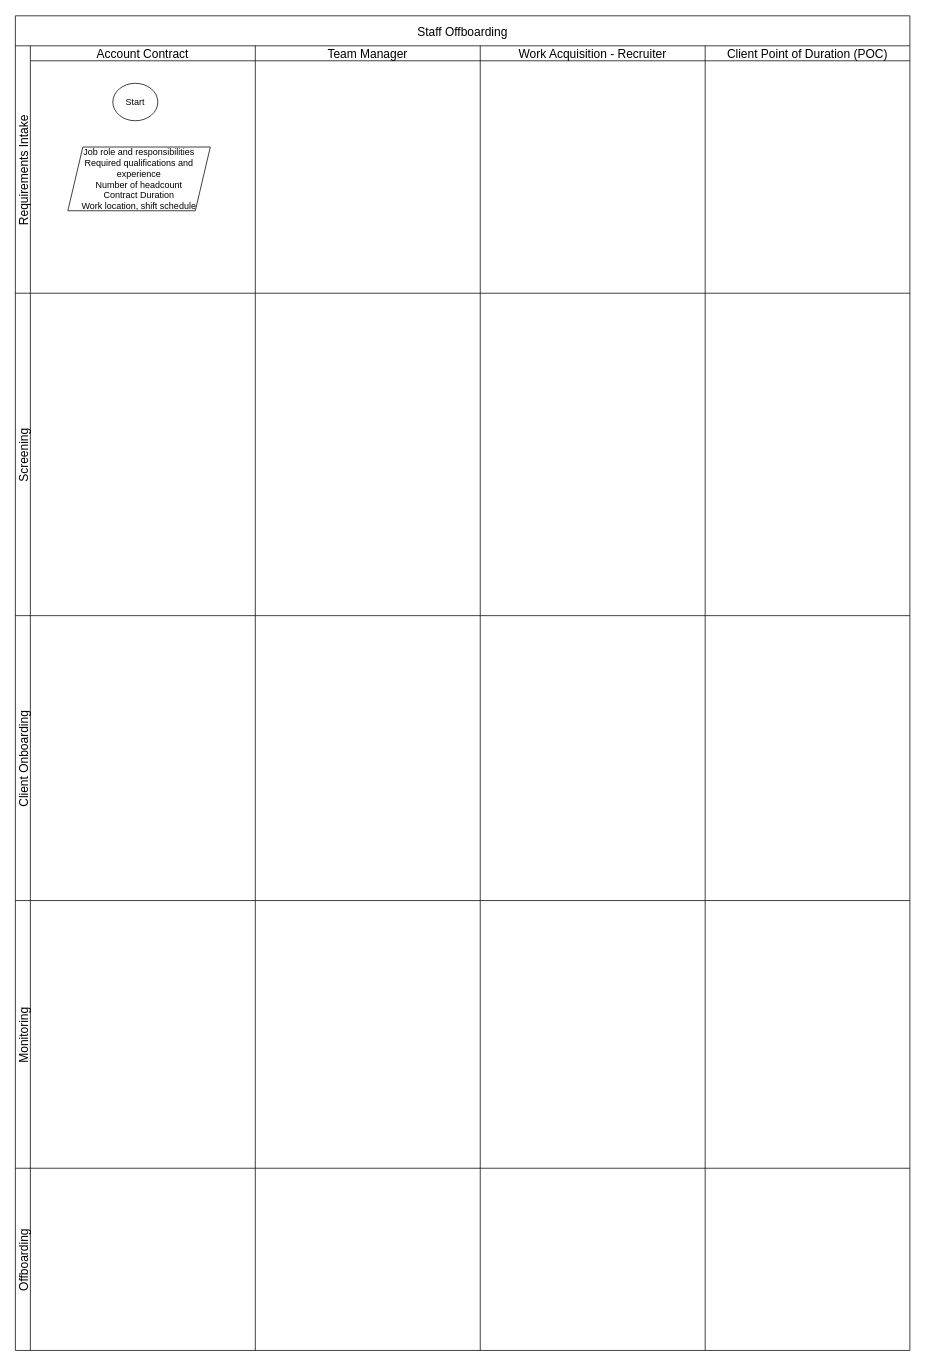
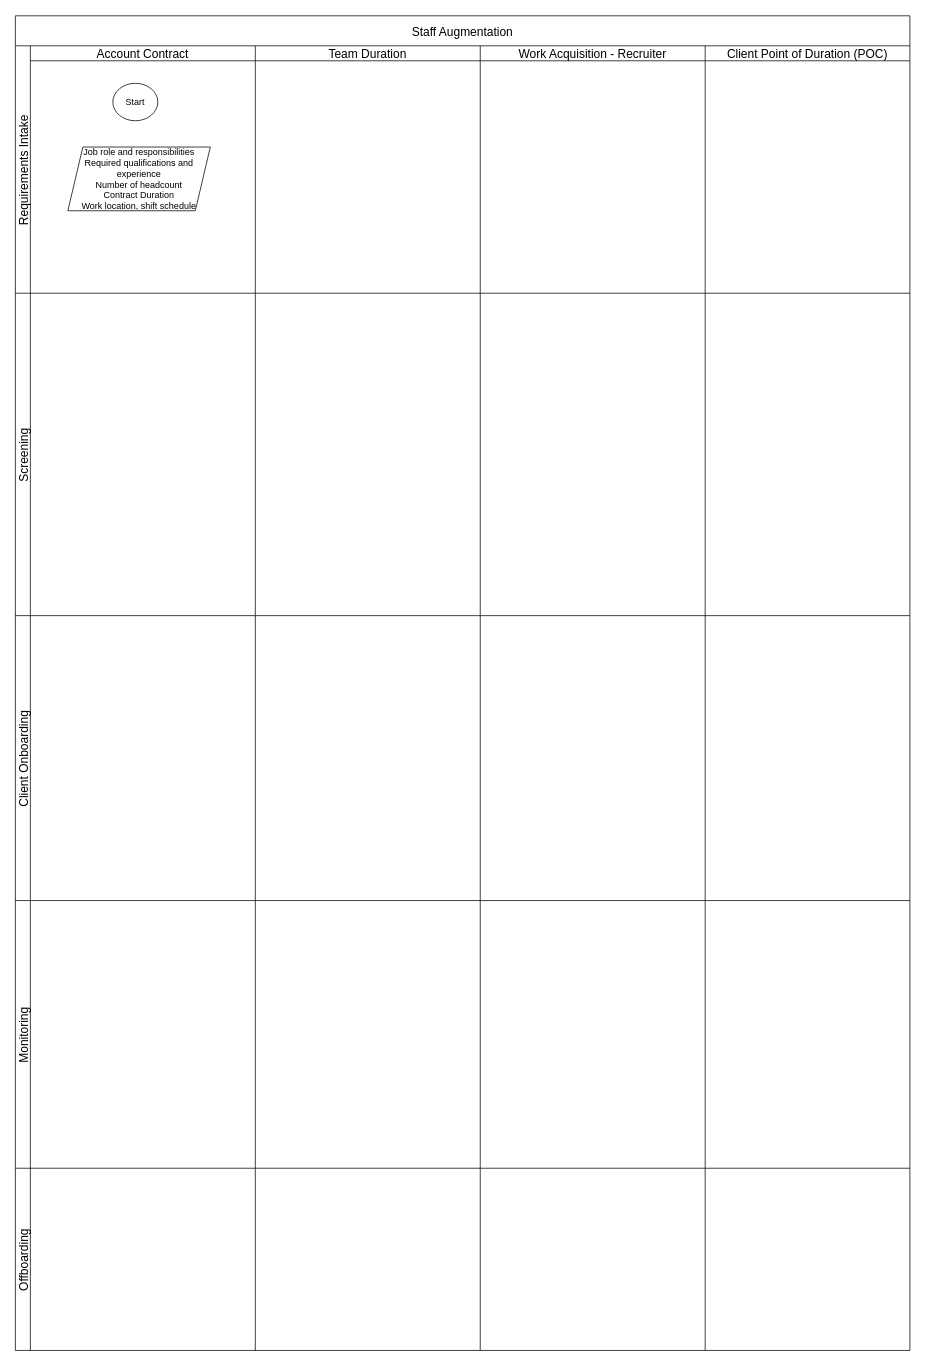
(462, 31) -> (462, 31)
(368, 54) -> (368, 54)
